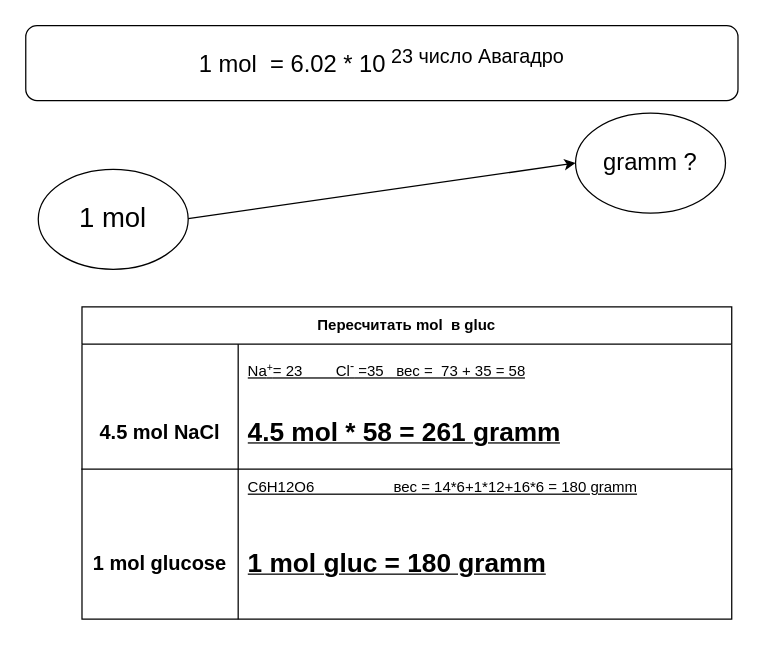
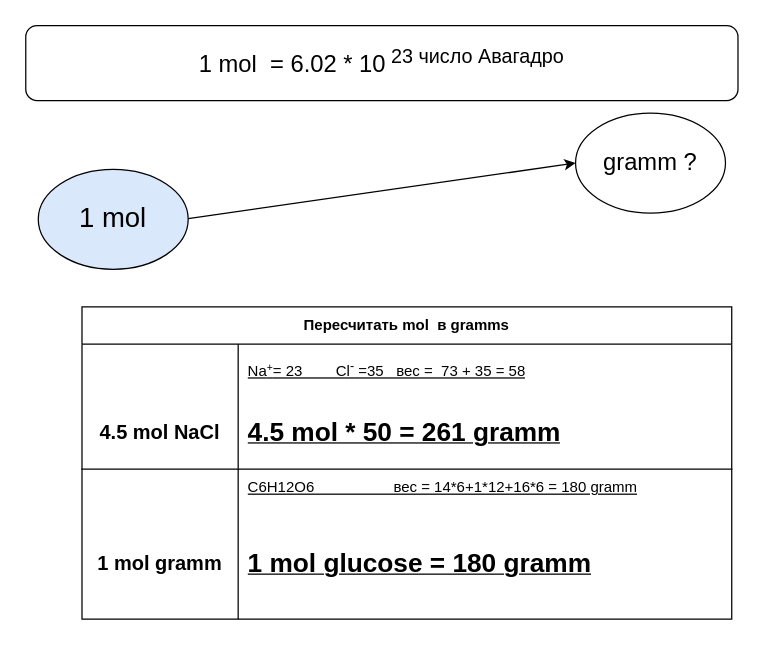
(113, 219) -> (113, 219)
(407, 326) -> (407, 326)
(333, 432) -> (333, 432)
(160, 563) -> (160, 563)
(327, 563) -> (339, 563)
